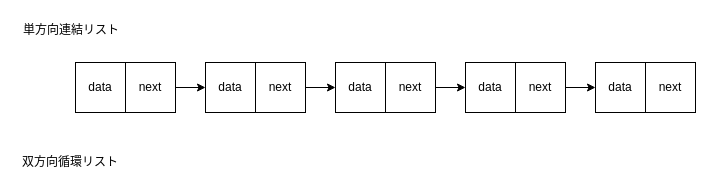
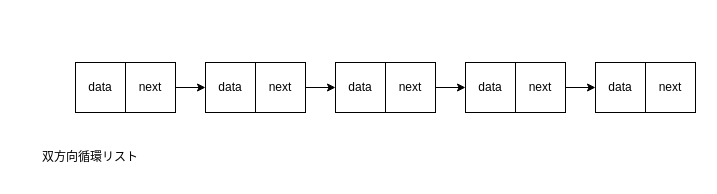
(77, 31) -> none
(76, 163) -> (96, 158)
